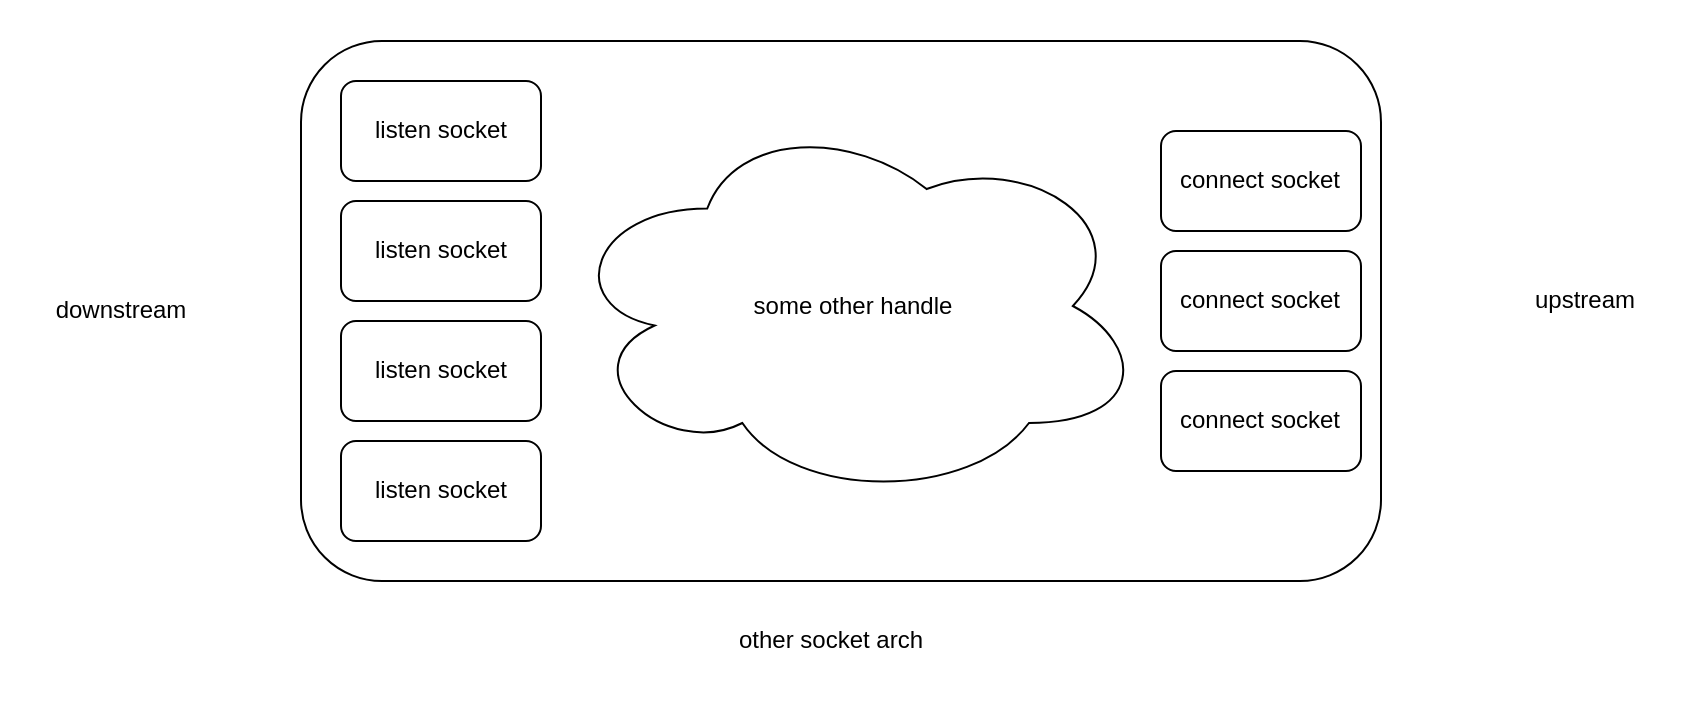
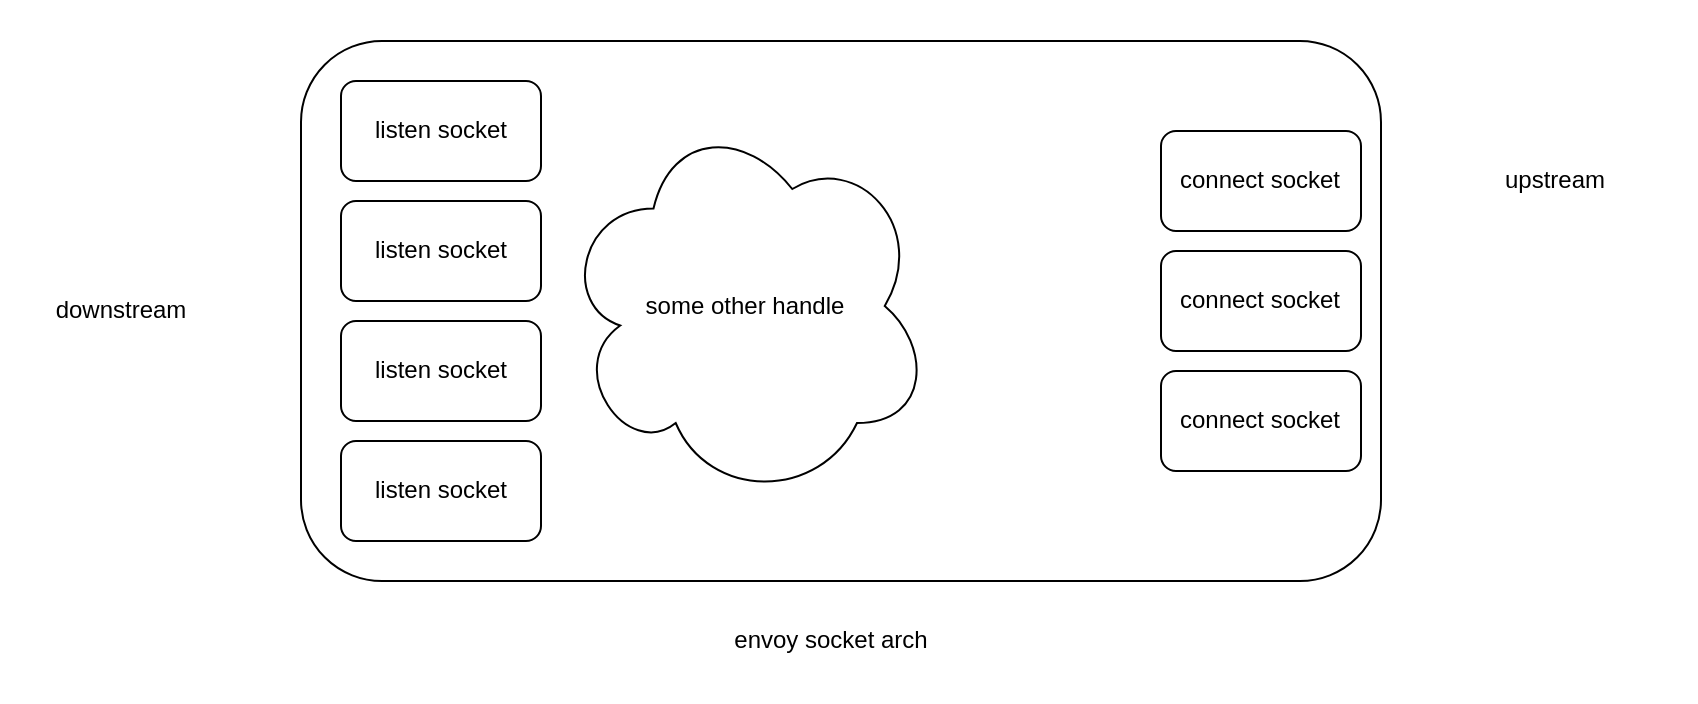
(1585, 301) -> (1555, 181)
(854, 306) -> (746, 306)
(832, 641) -> (832, 641)
